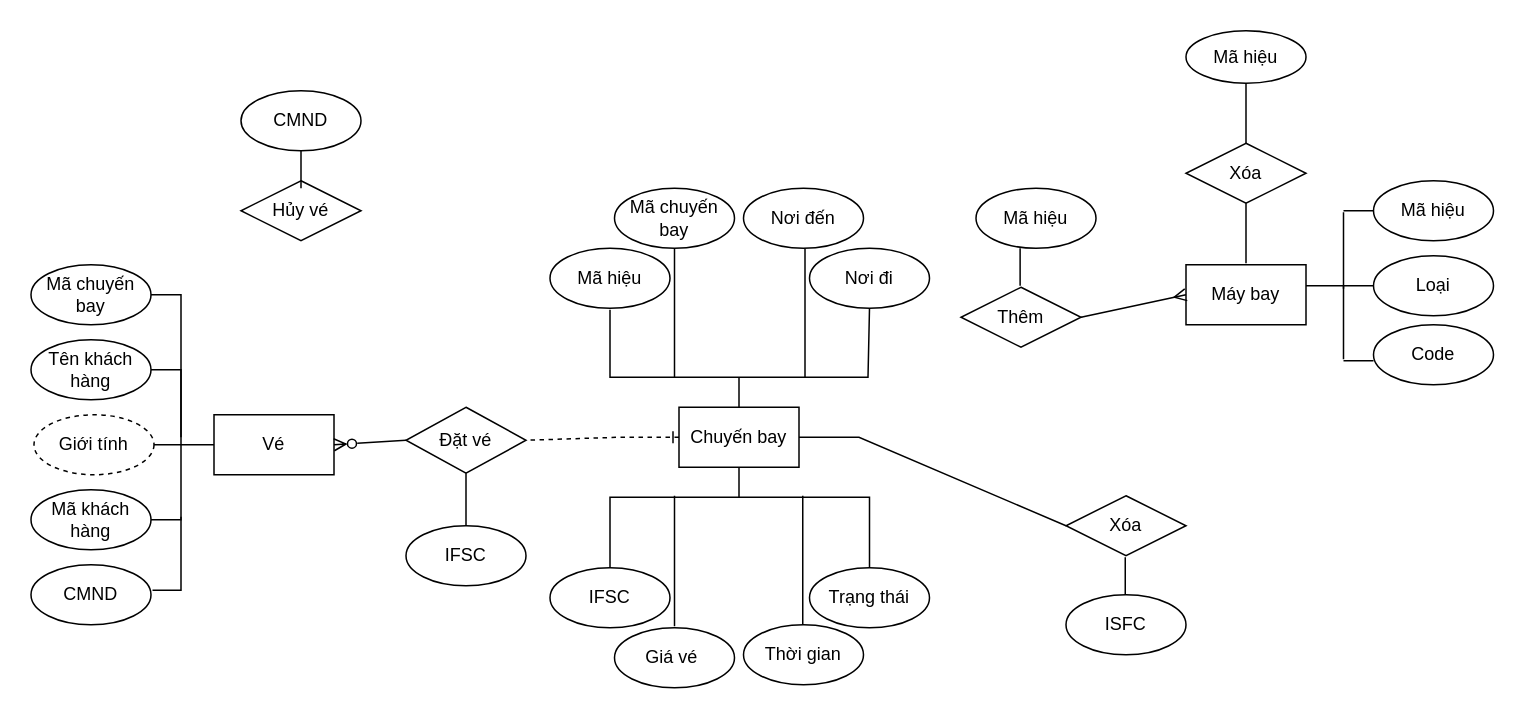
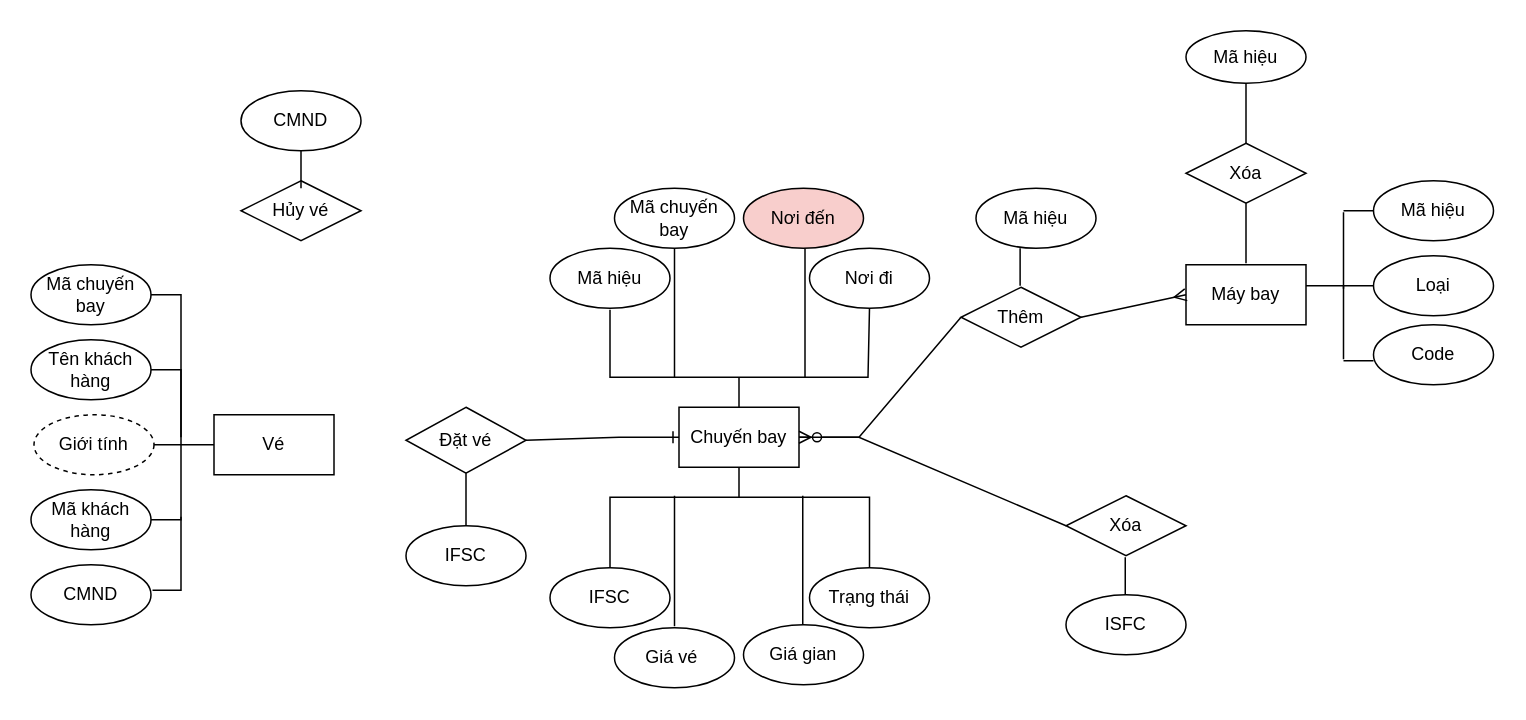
(803, 218) -> (803, 218)
none -> (911, 376)
(600, 438) -> (600, 438)
(381, 442) -> none
(803, 655) -> (803, 655)
